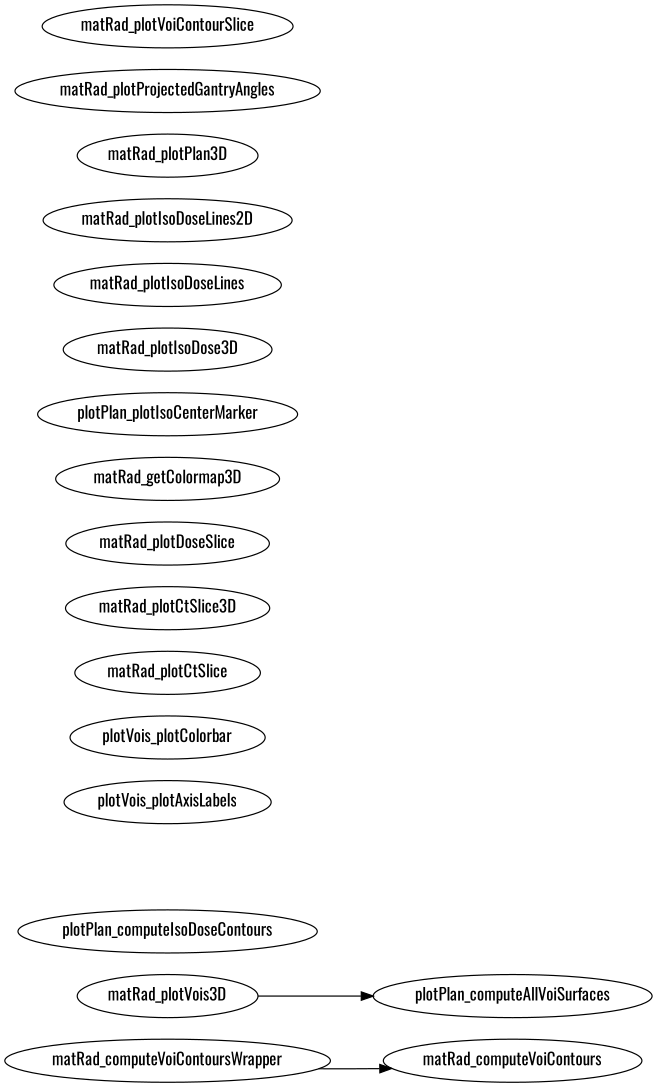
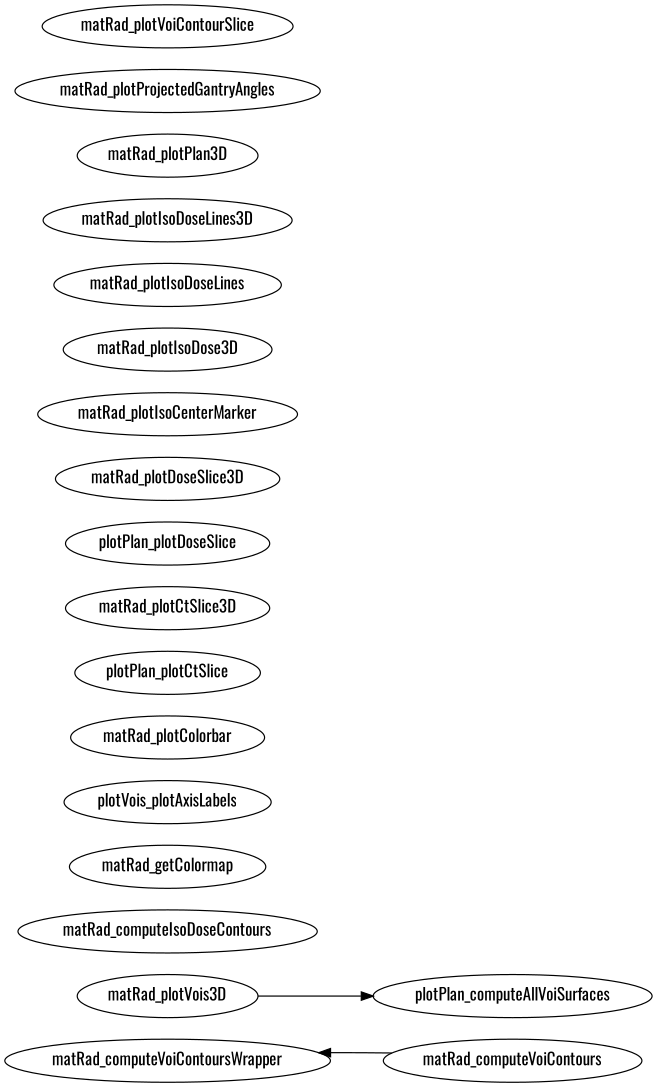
(168, 220) -> (168, 220)
(168, 414) -> (168, 414)
(168, 479) -> (168, 479)
(168, 544) -> (168, 544)
(168, 673) -> (168, 673)
(168, 737) -> (168, 737)
none -> (168, 867)
(168, 931) -> (168, 931)
(349, 1069) -> (361, 1053)
